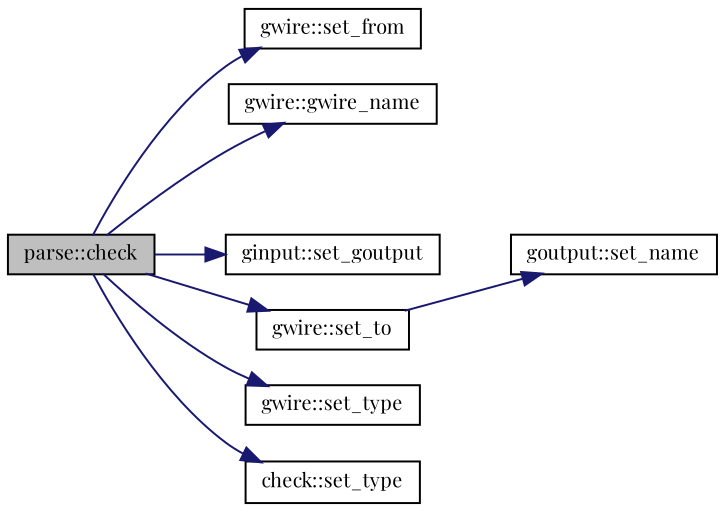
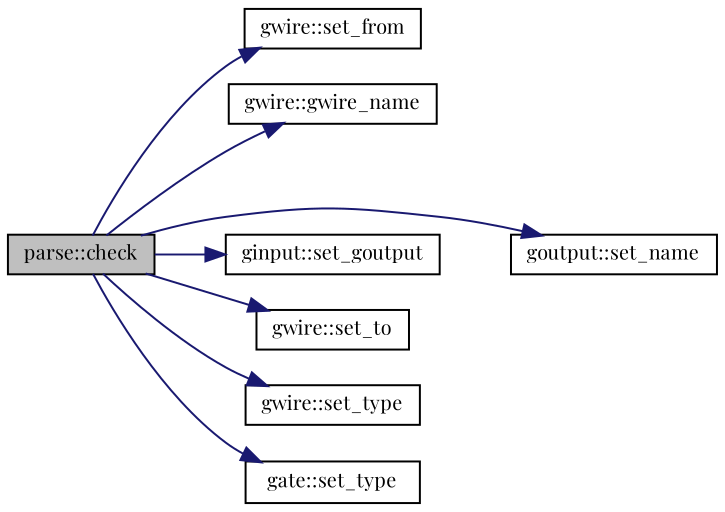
(464, 295) -> (331, 208)
(333, 482) -> (333, 482)
